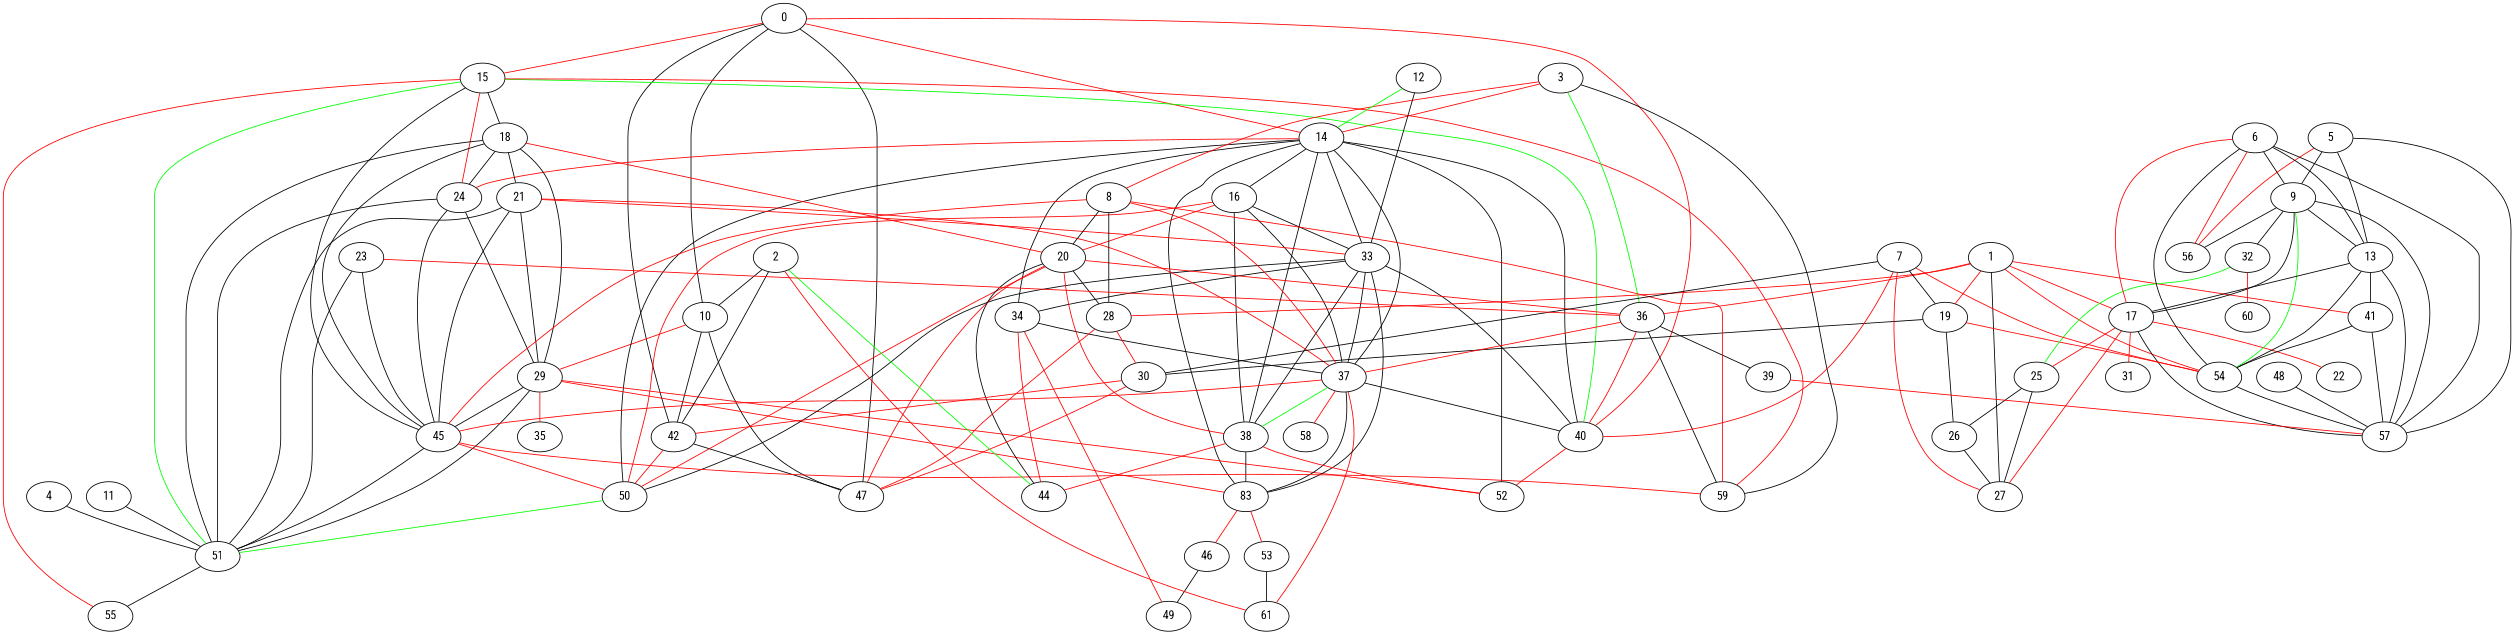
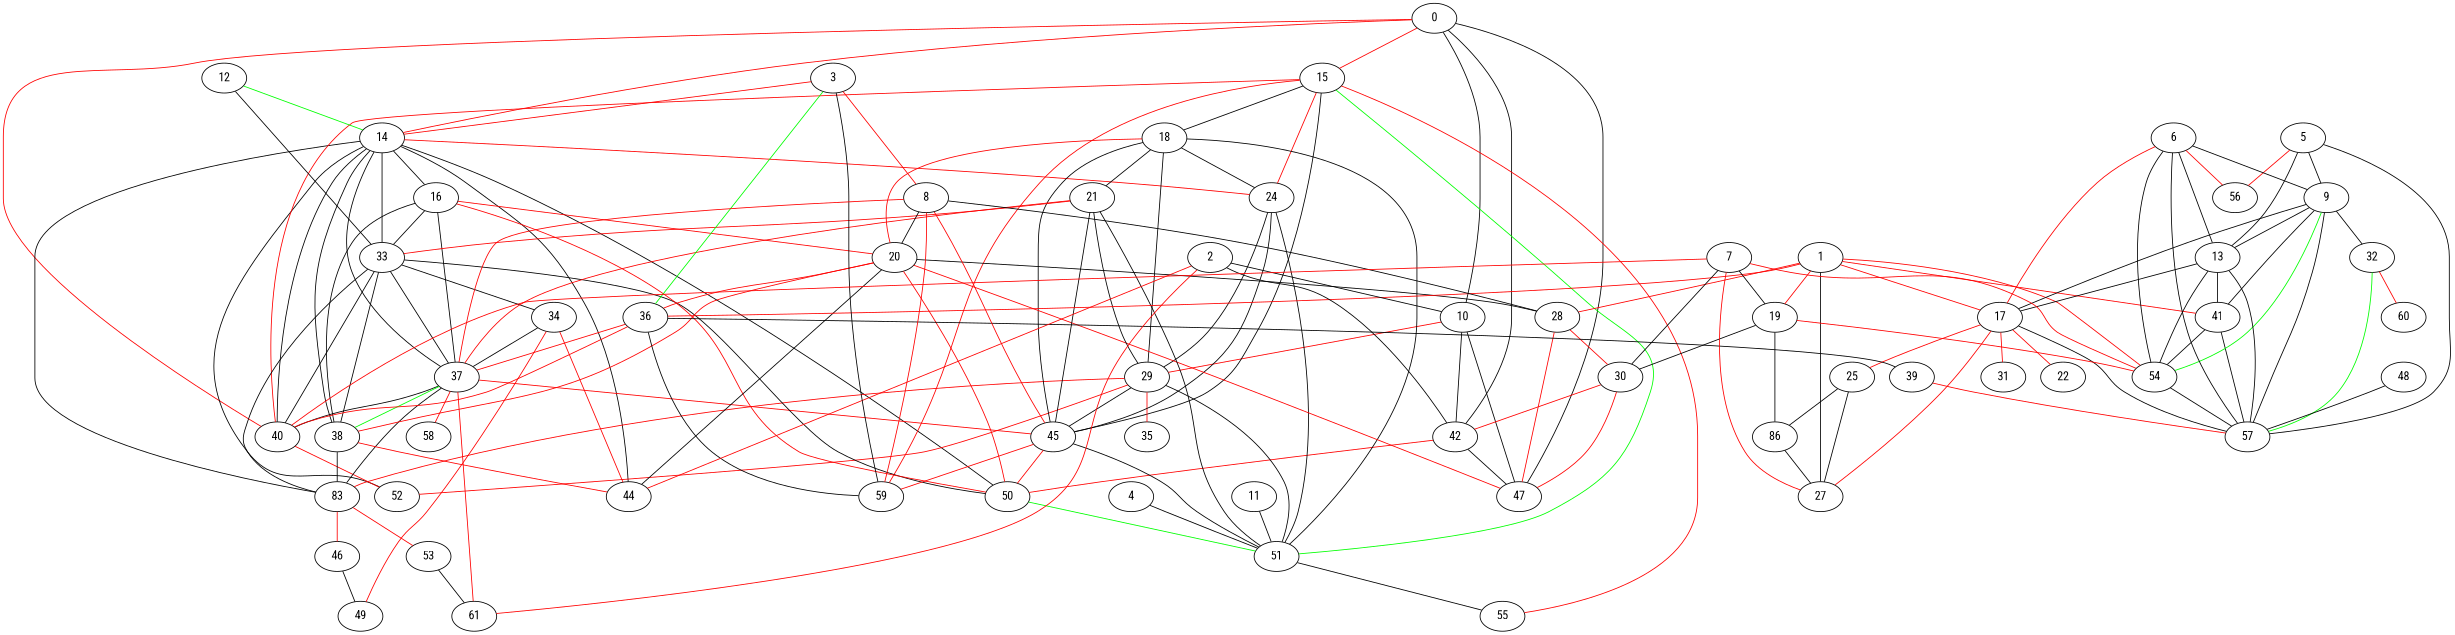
(1134, 102) -> (728, 99)
(1119, 168) -> (562, 269)
(2241, 227) -> (2270, 257)
(361, 257) -> none
(2129, 289) -> (2350, 373)
(909, 378) -> (919, 377)
(1954, 437) -> (1775, 437)
(1316, 463) -> none
